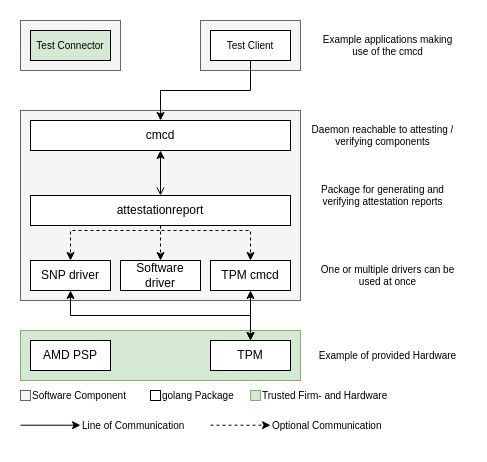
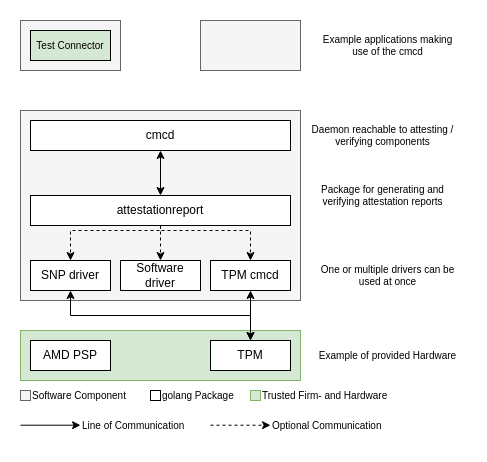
(251, 46) -> none
(210, 91) -> none
(161, 189) -> (161, 187)
